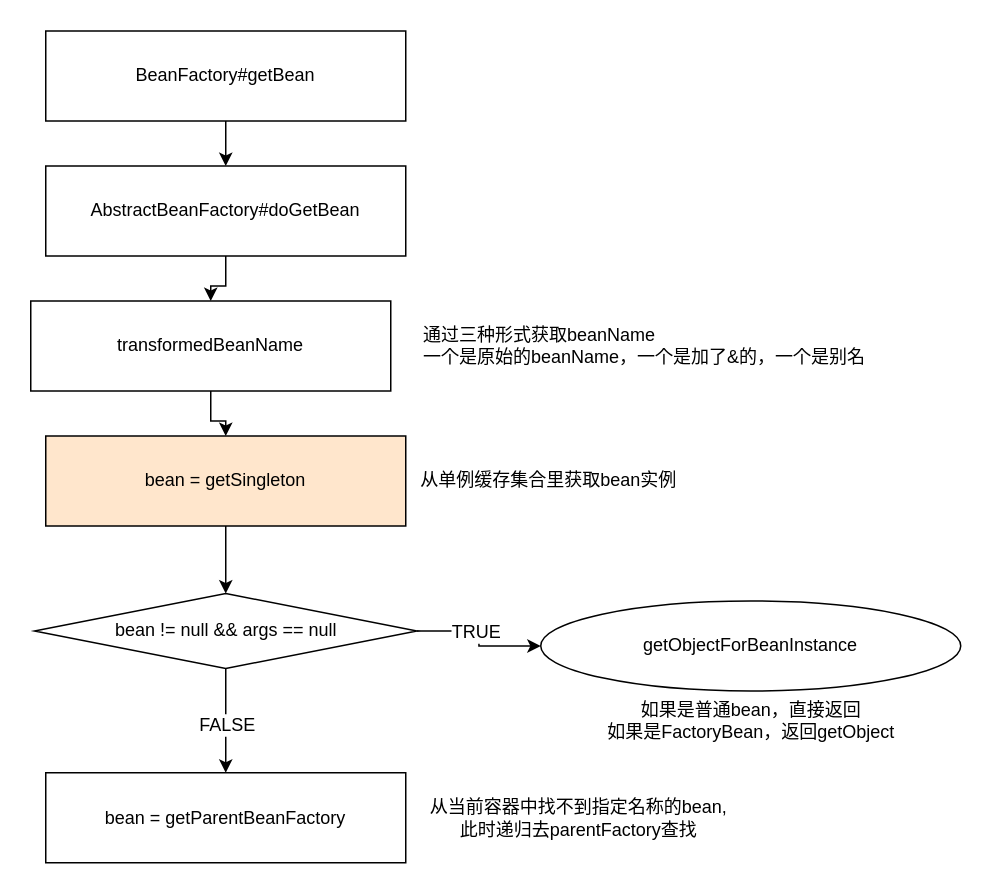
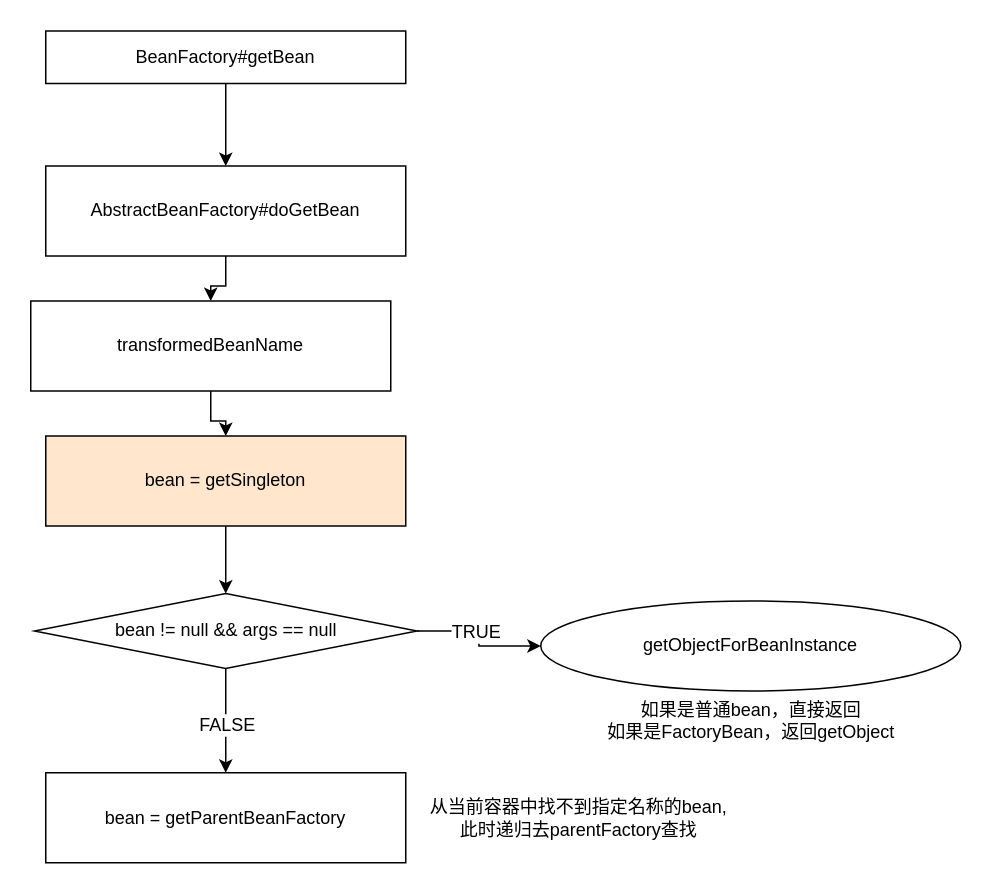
(226, 76) -> (226, 57)
(653, 346) -> none
(548, 481) -> none
